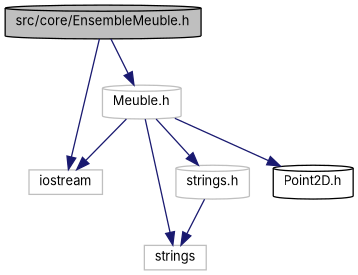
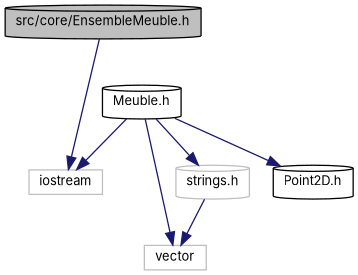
(120, 56) -> none
(142, 102) -> (142, 102)
(175, 258) -> (175, 258)
